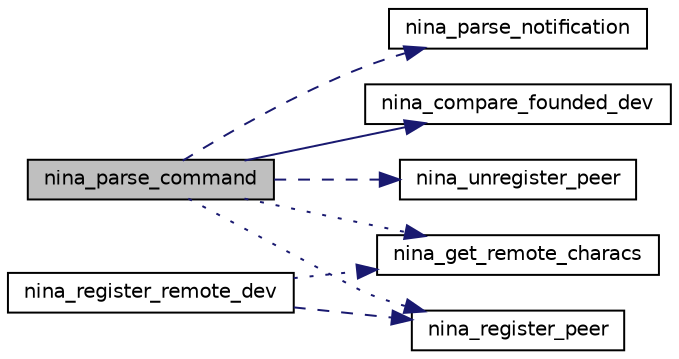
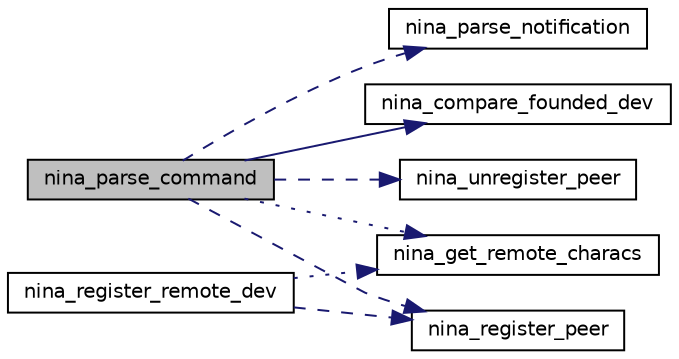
(295, 256) -> (295, 256)
